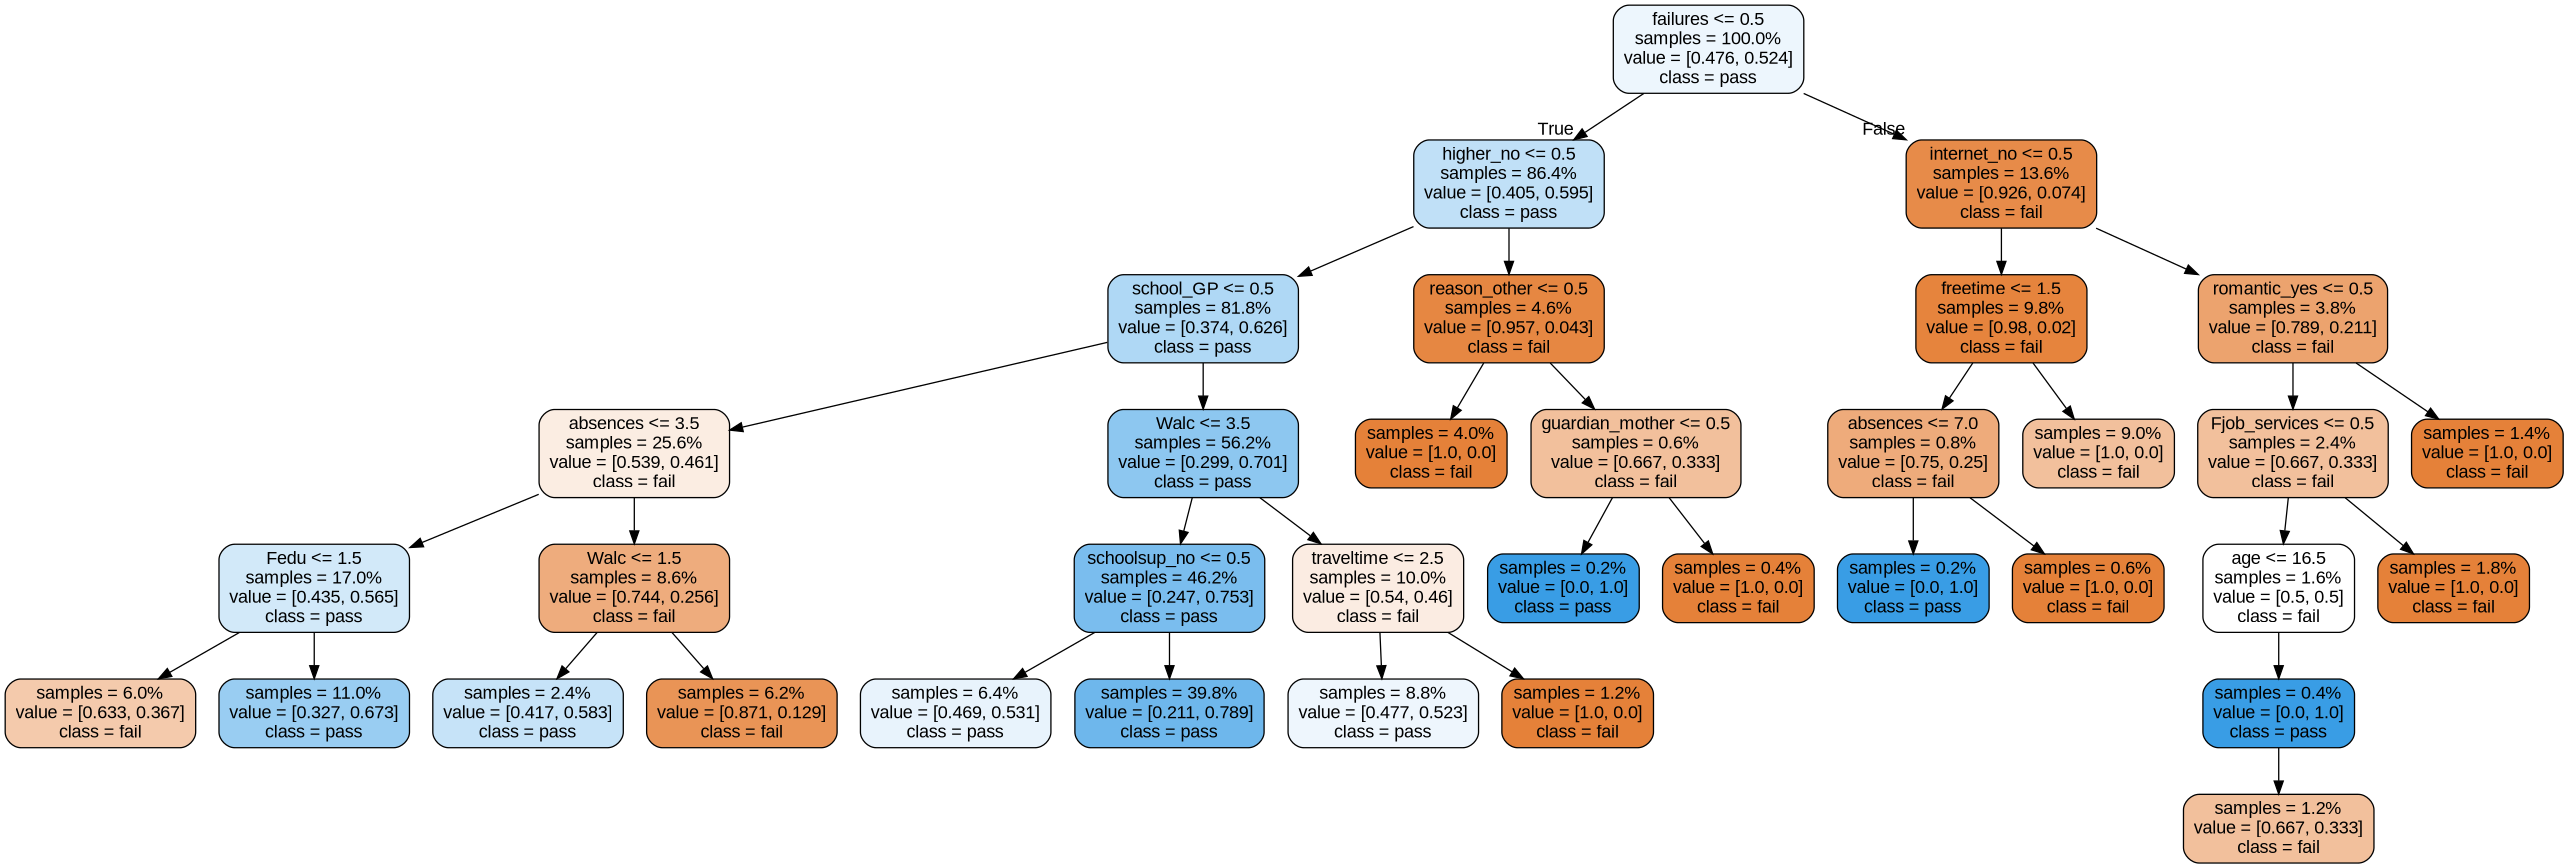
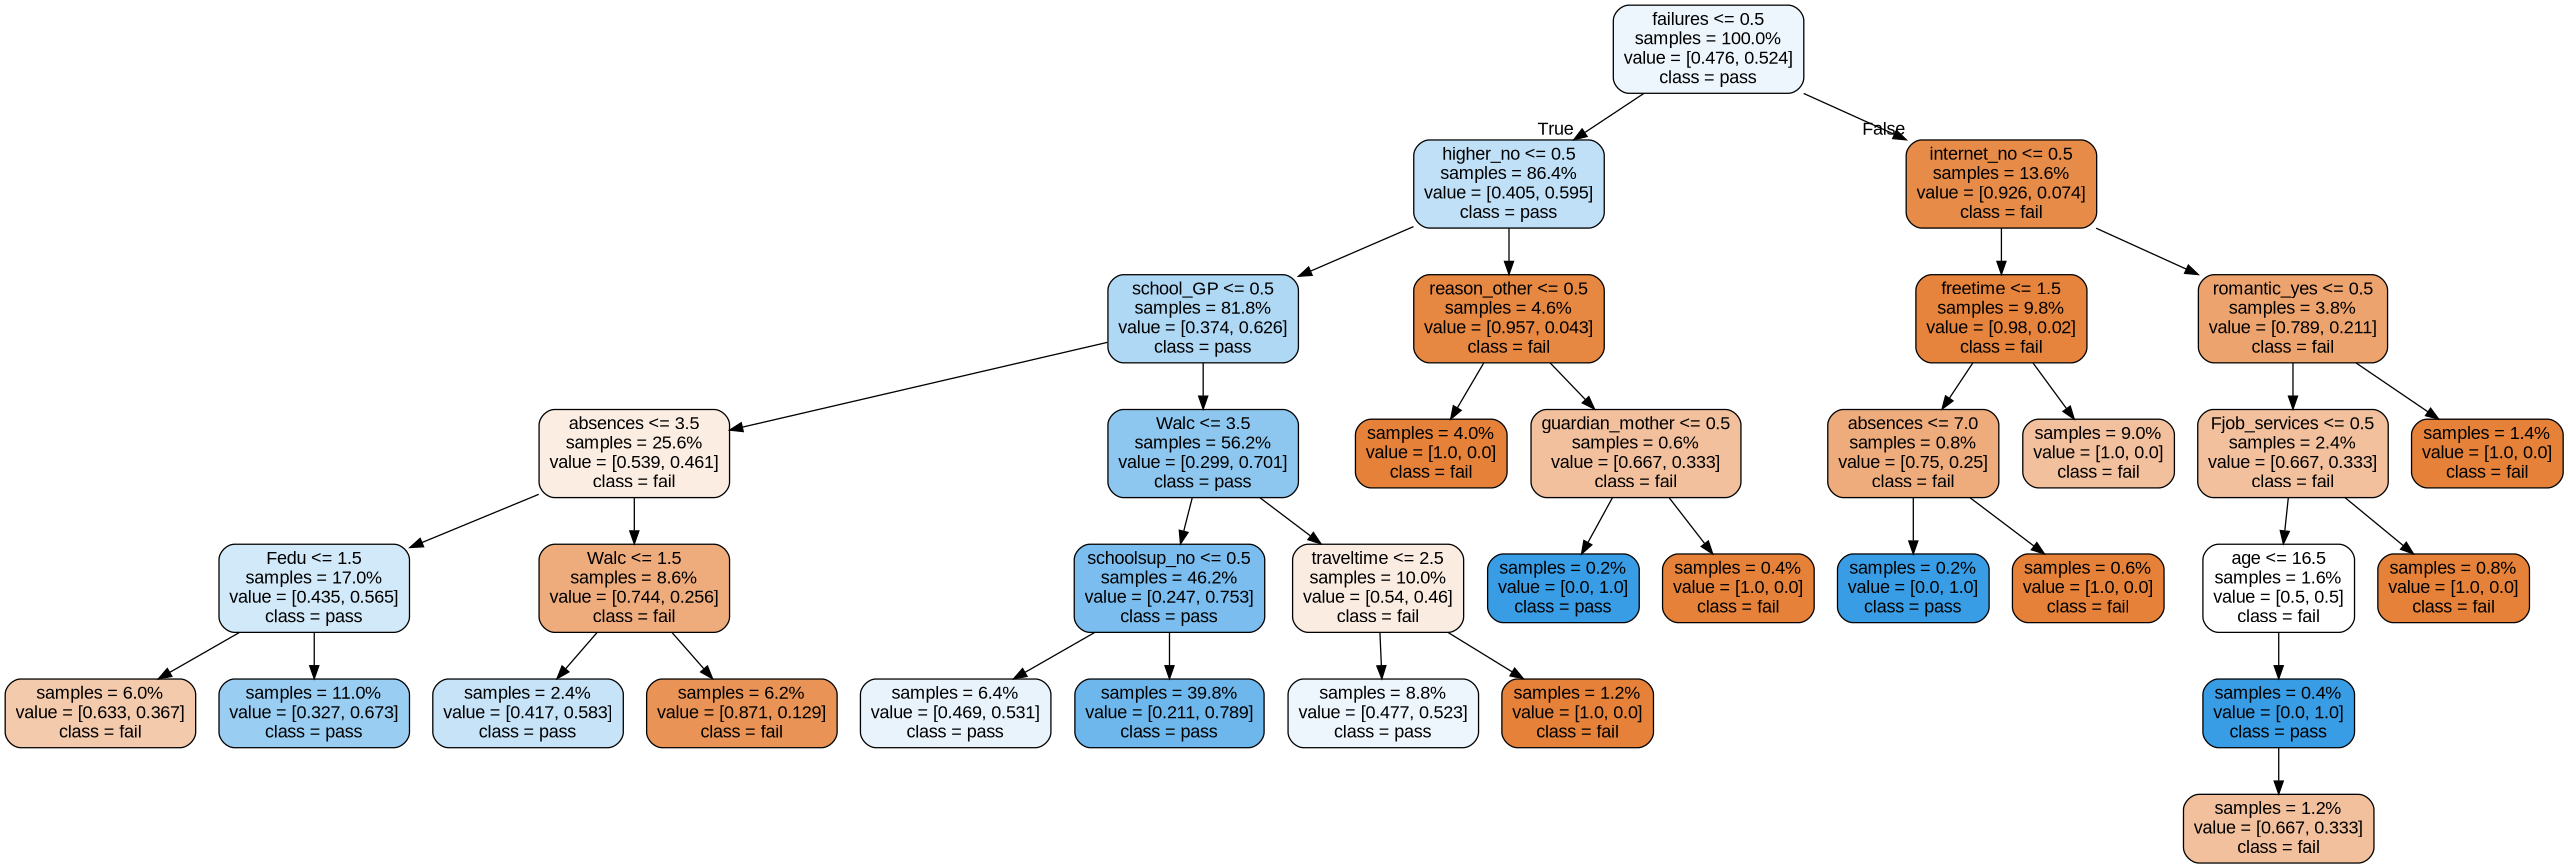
(2454, 588) -> (2454, 588)
